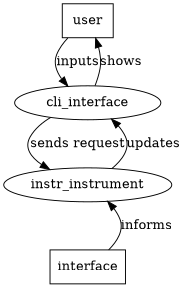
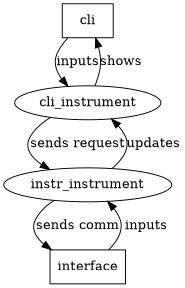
(88, 21) -> (88, 21)
(88, 103) -> (88, 103)
none -> (35, 220)
(147, 226) -> (147, 226)
